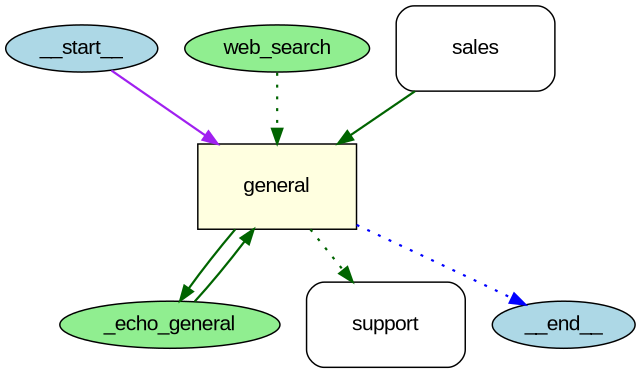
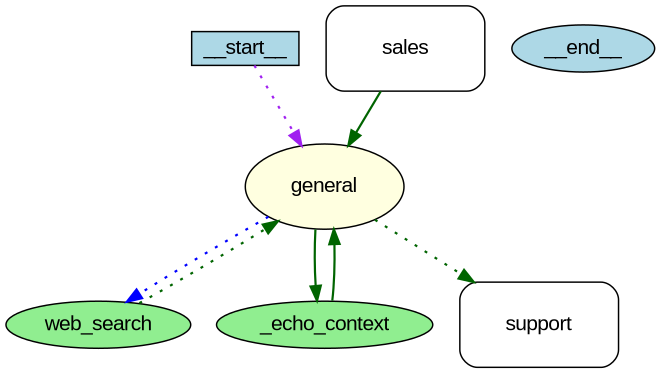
(82, 48) -> (245, 48)
(158, 103) -> (274, 99)
(277, 187) -> (325, 187)
(434, 261) -> (203, 255)
(170, 325) -> (325, 325)
